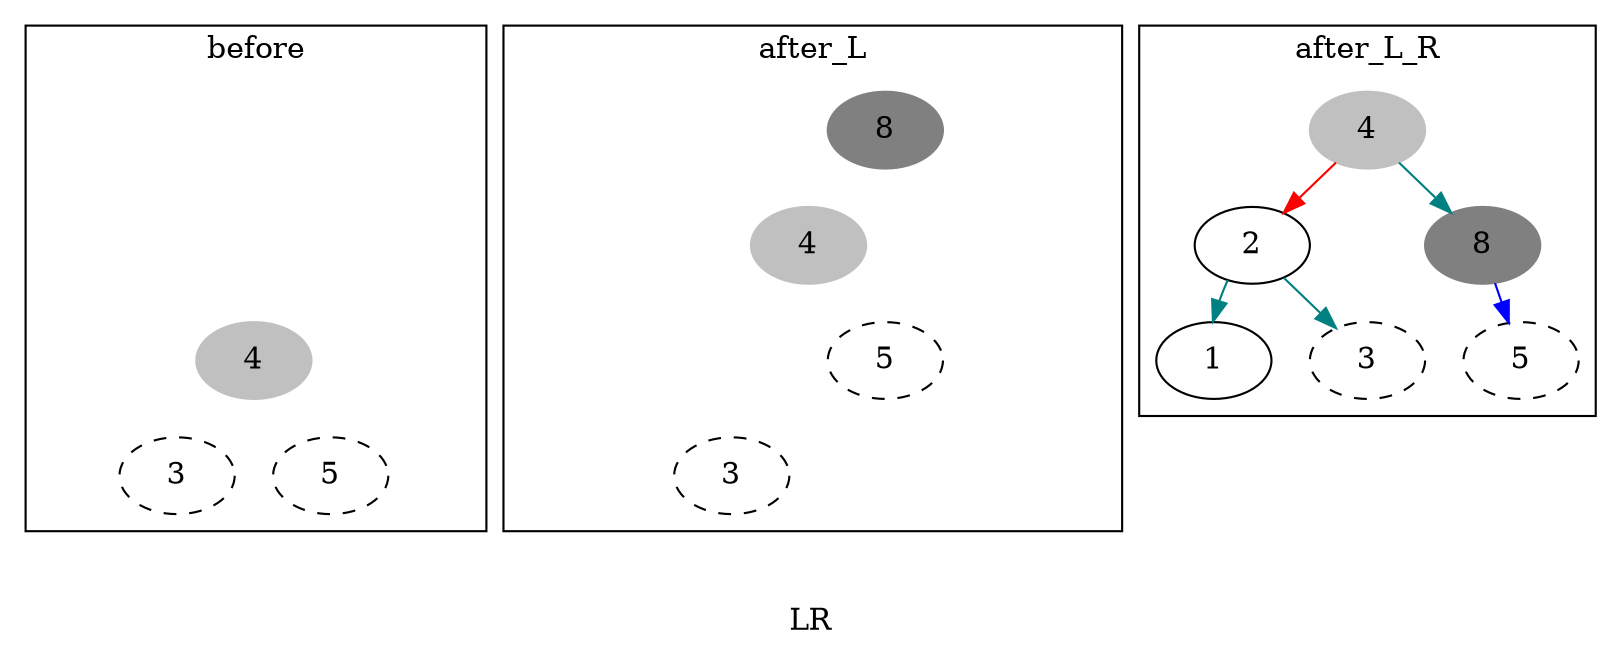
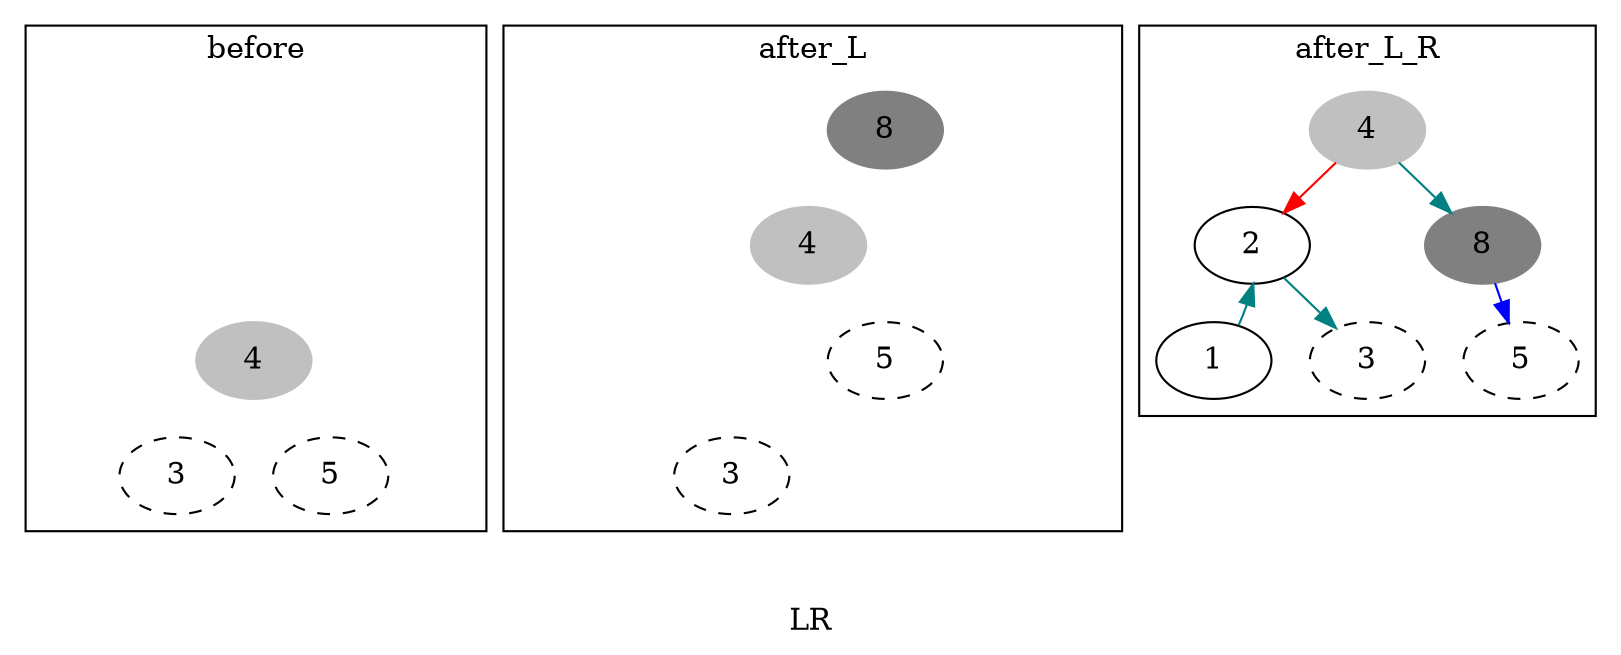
(1223, 290) -> (1243, 315)
